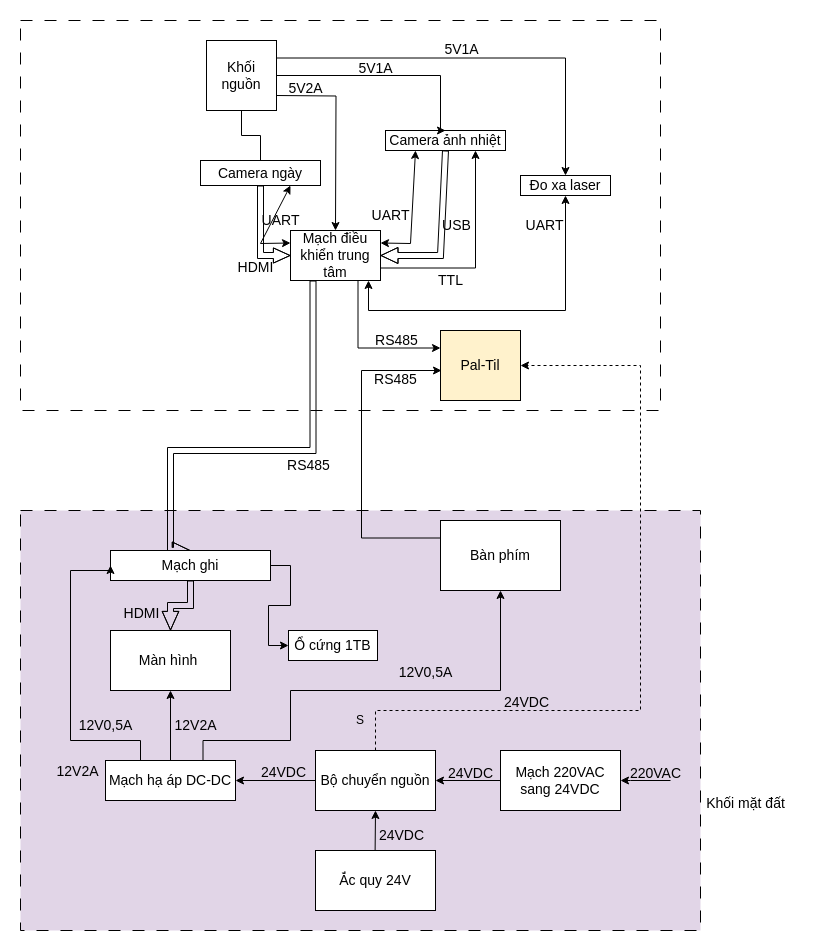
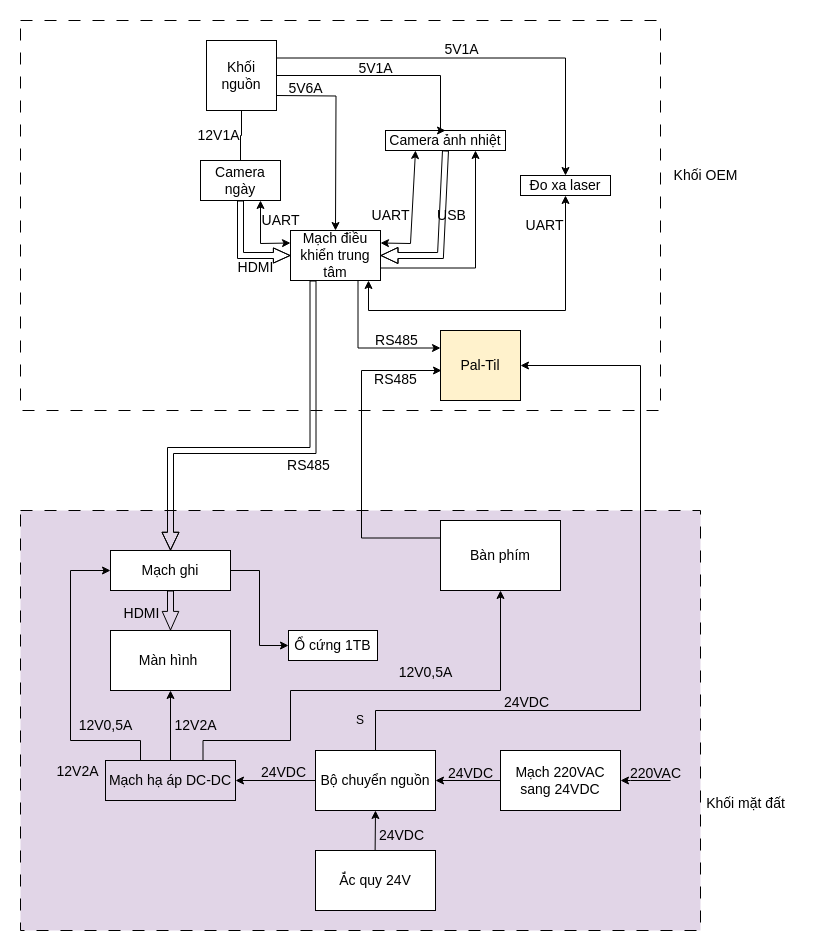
(306, 89) -> (306, 89)
none -> (219, 136)
(261, 173) -> (241, 181)
none -> (706, 176)
(457, 226) -> (452, 216)
(451, 281) -> none
(191, 566) -> (171, 571)
(641, 634) -> (641, 634)
(171, 781) -> (171, 781)
